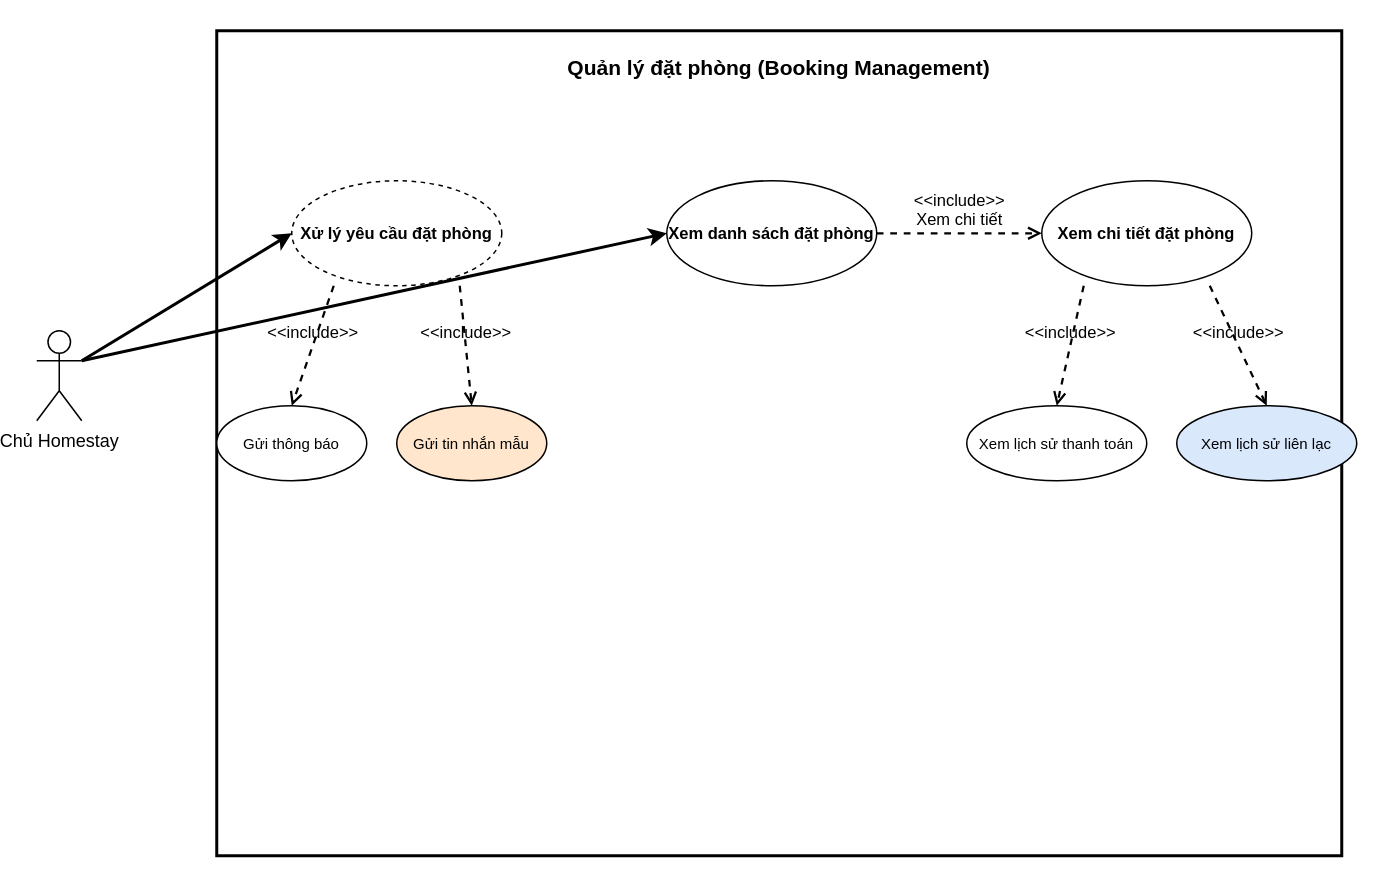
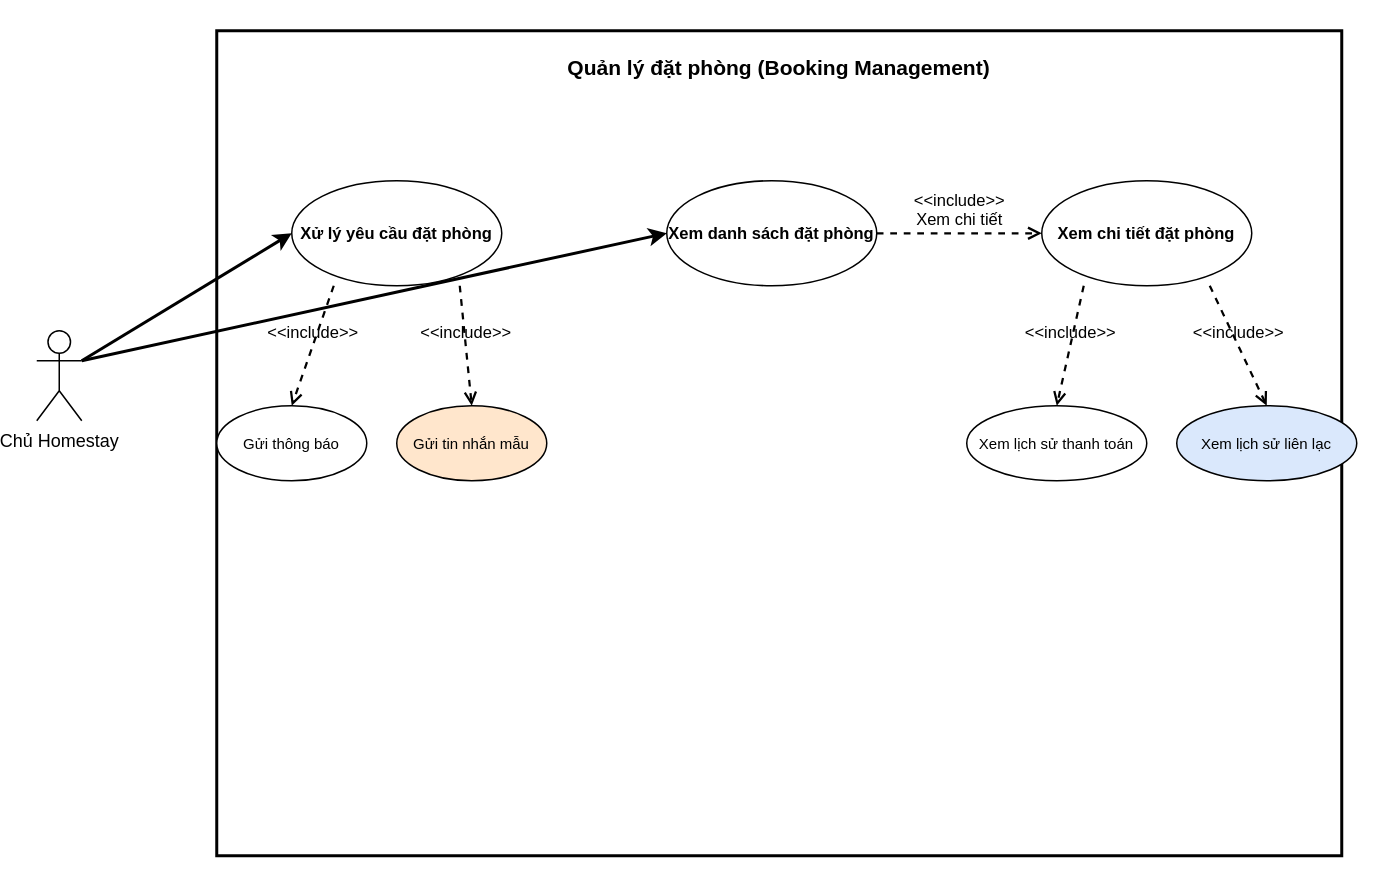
(397, 233) -> (397, 233)
